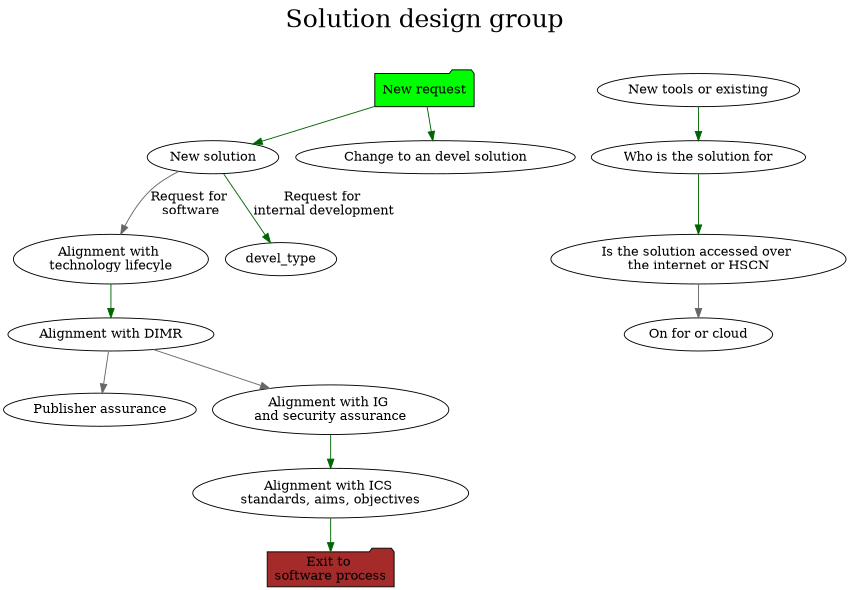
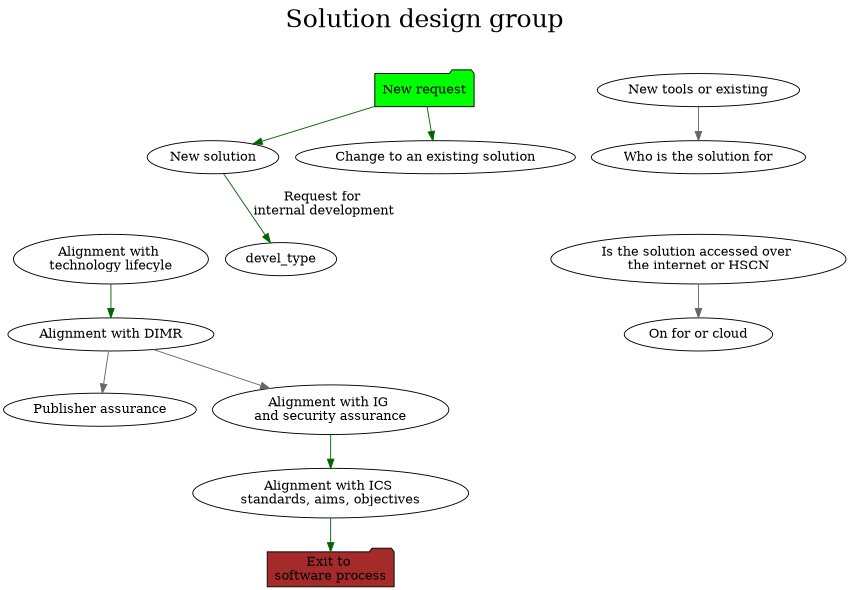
(698, 119) -> (698, 119)
(435, 157) -> (435, 157)
(147, 194) -> none
(698, 199) -> none
